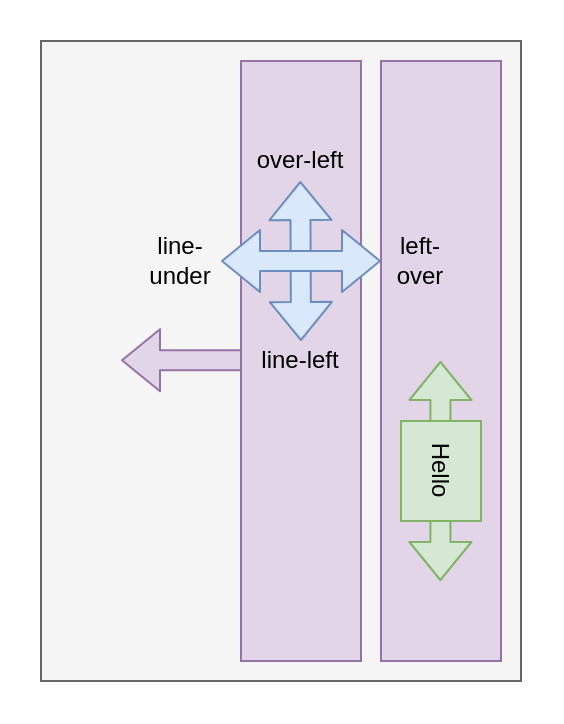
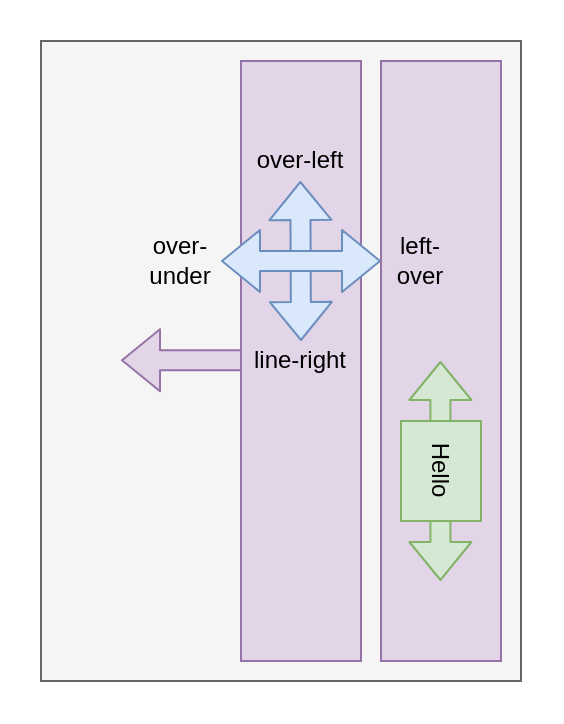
(181, 261) -> (181, 261)
(301, 361) -> (301, 361)
